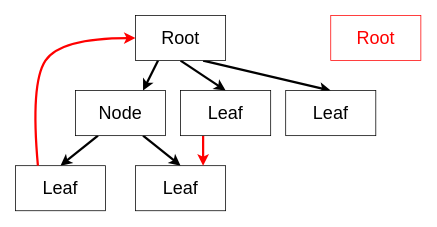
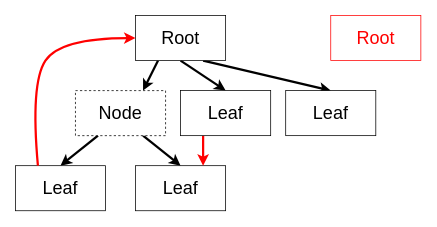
(120, 113) -> (120, 113)
